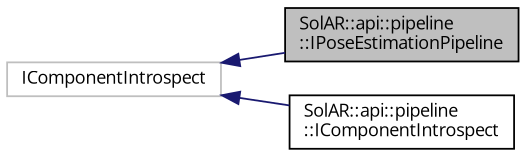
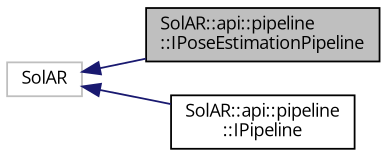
(114, 79) -> (45, 79)
(402, 122) -> (263, 122)
